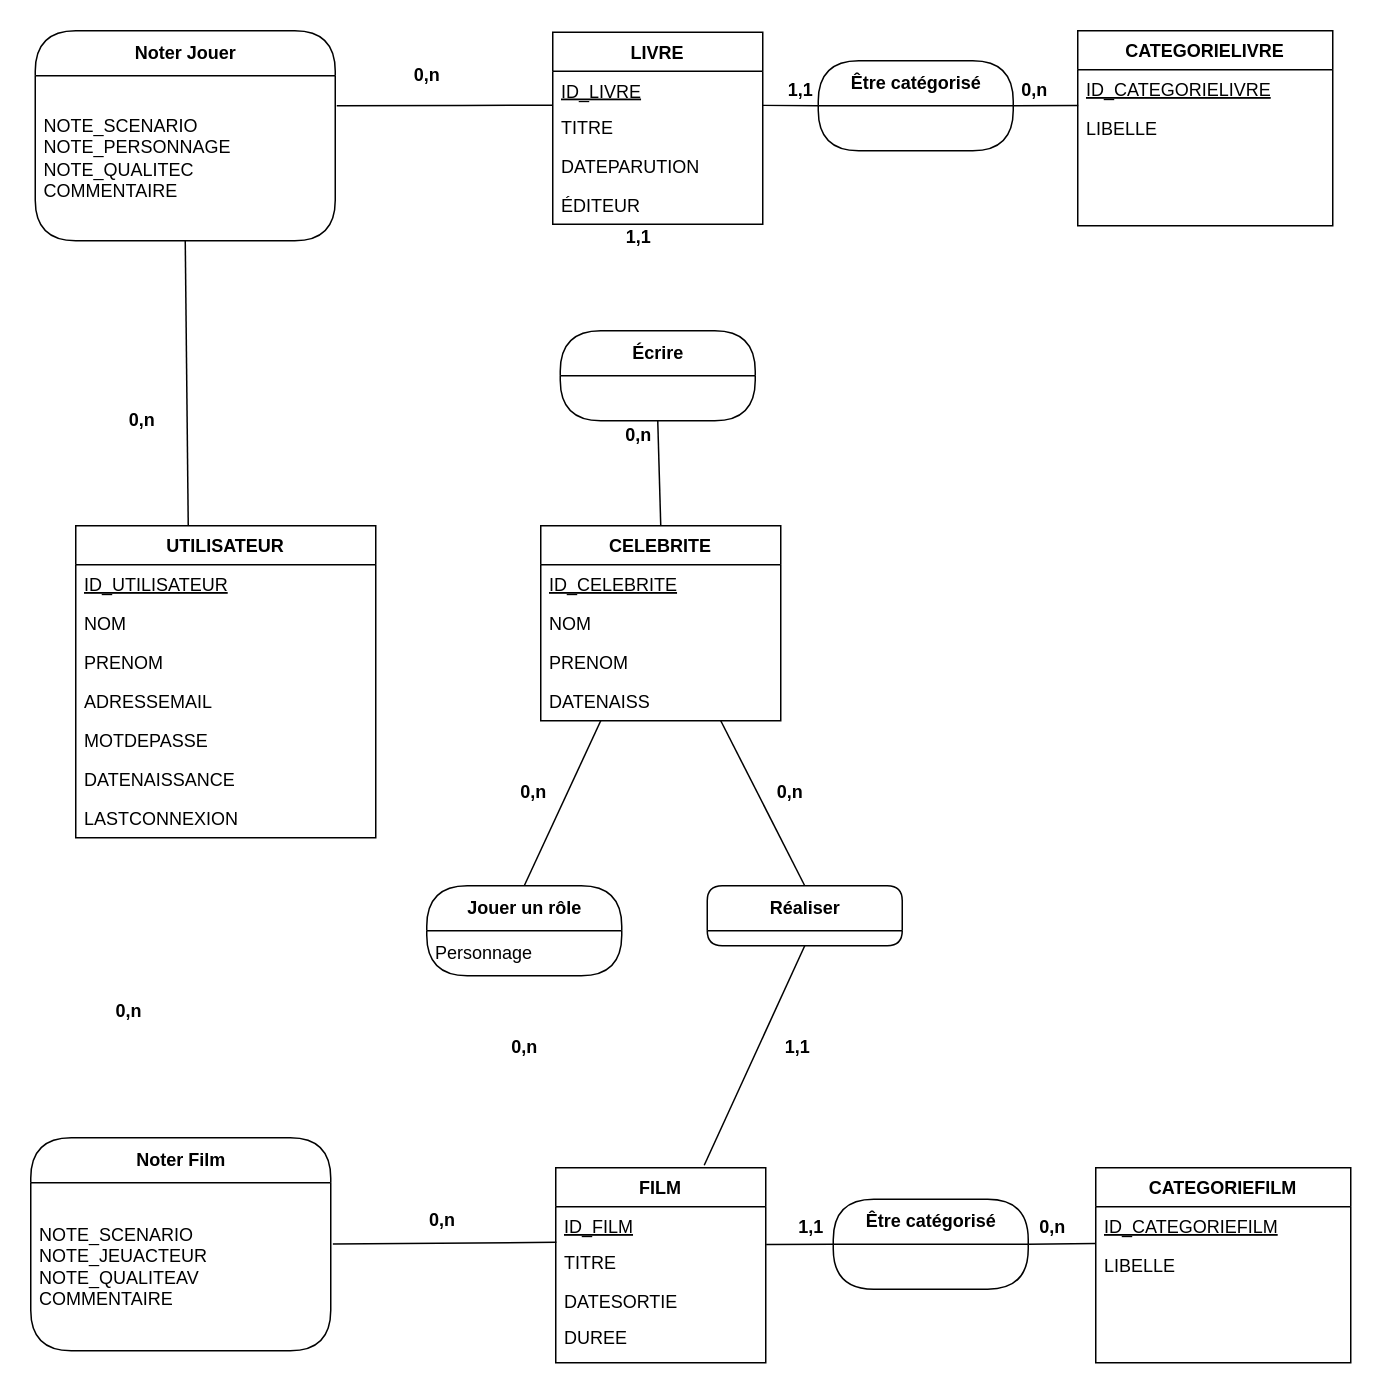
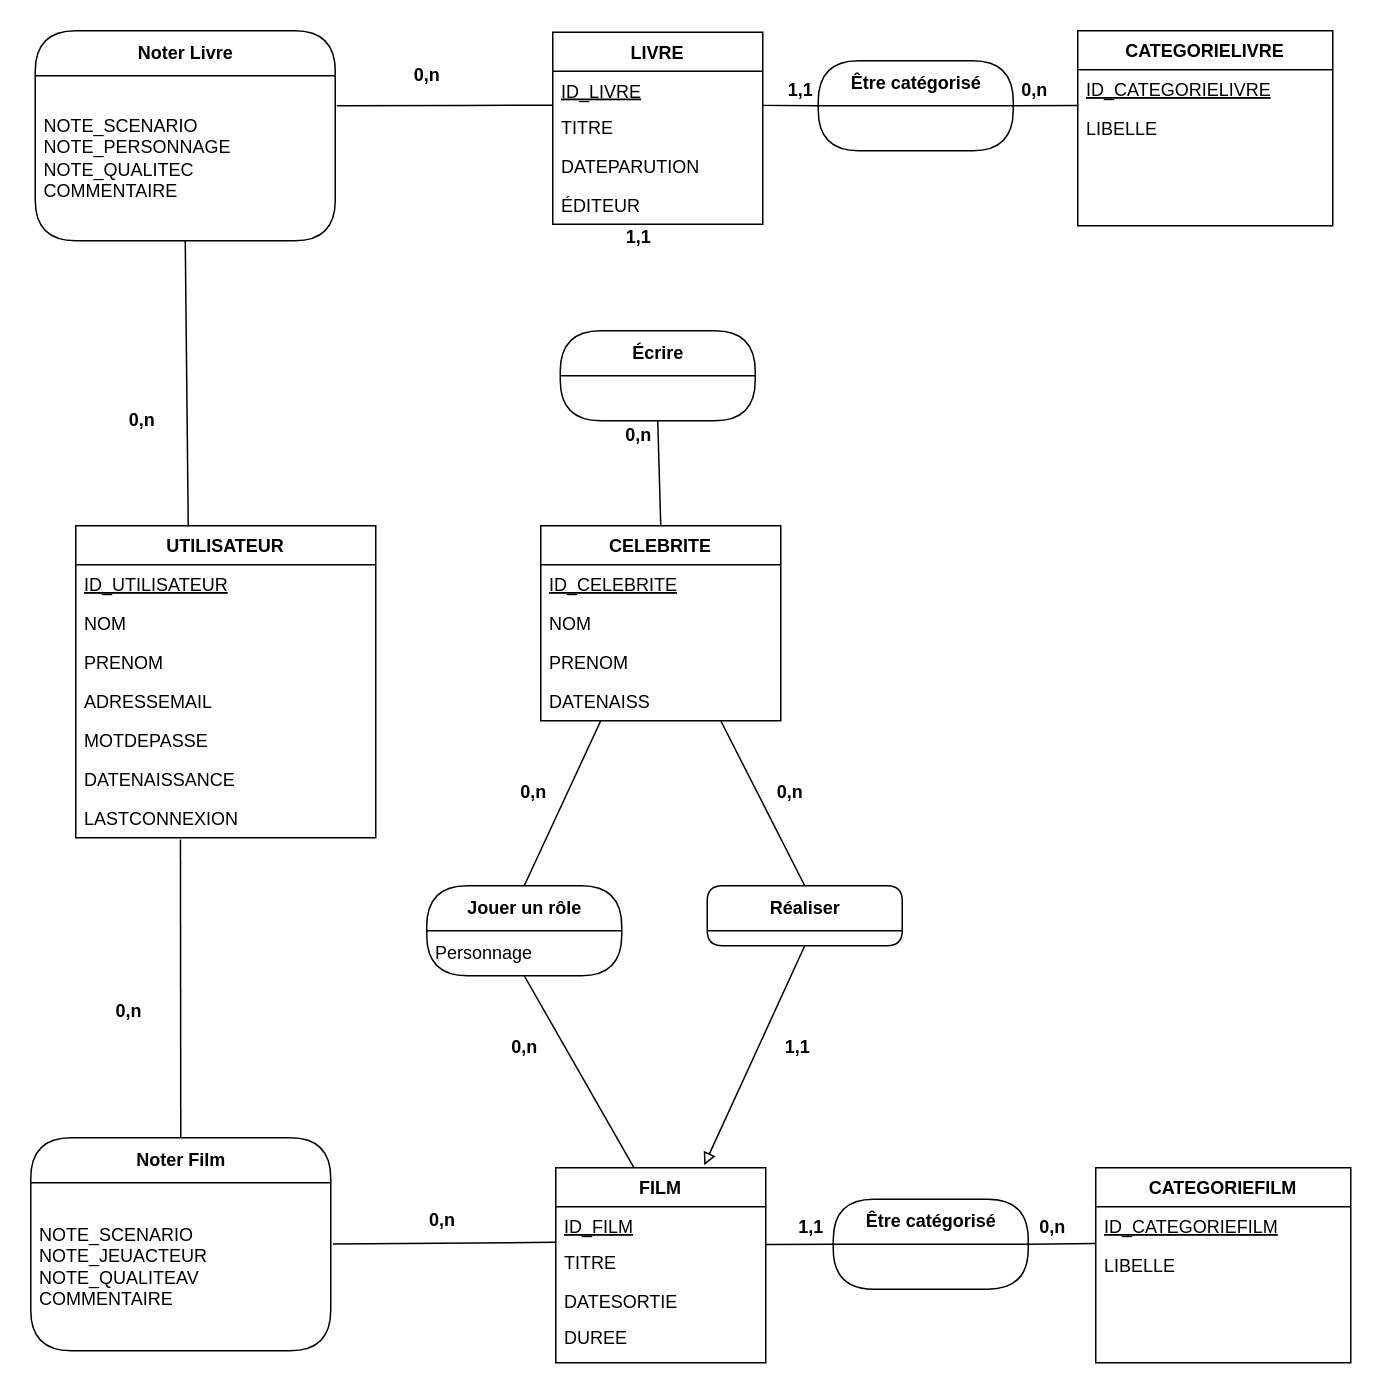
(186, 53) -> (186, 53)
none -> (181, 989)
none -> (578, 1071)
(708, 1158) -> (710, 1153)
